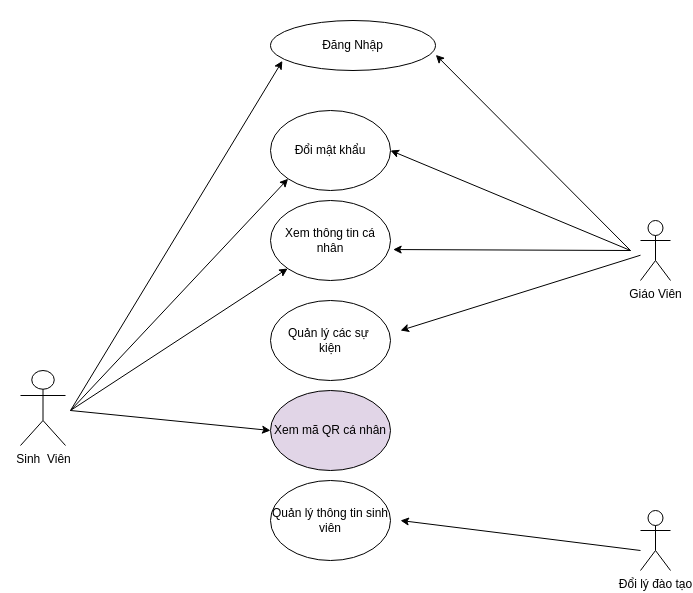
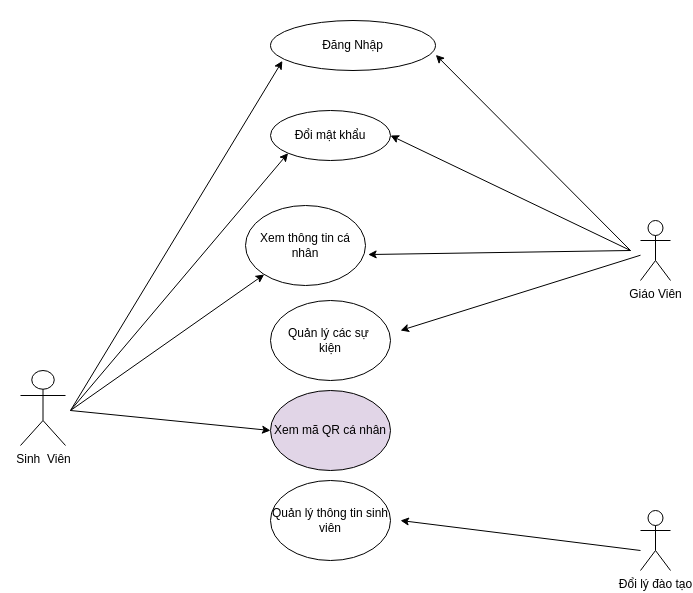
(331, 151) -> (331, 136)
(331, 241) -> (306, 246)
